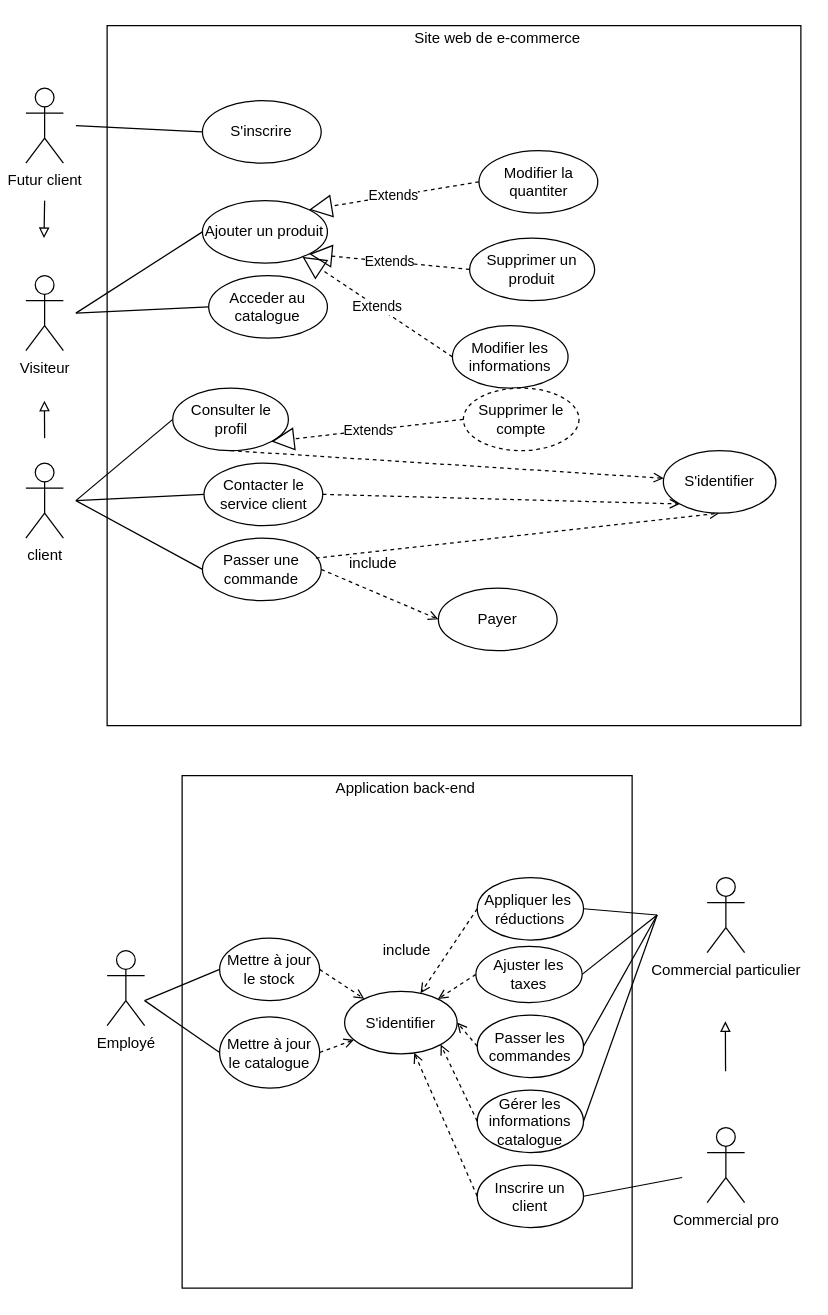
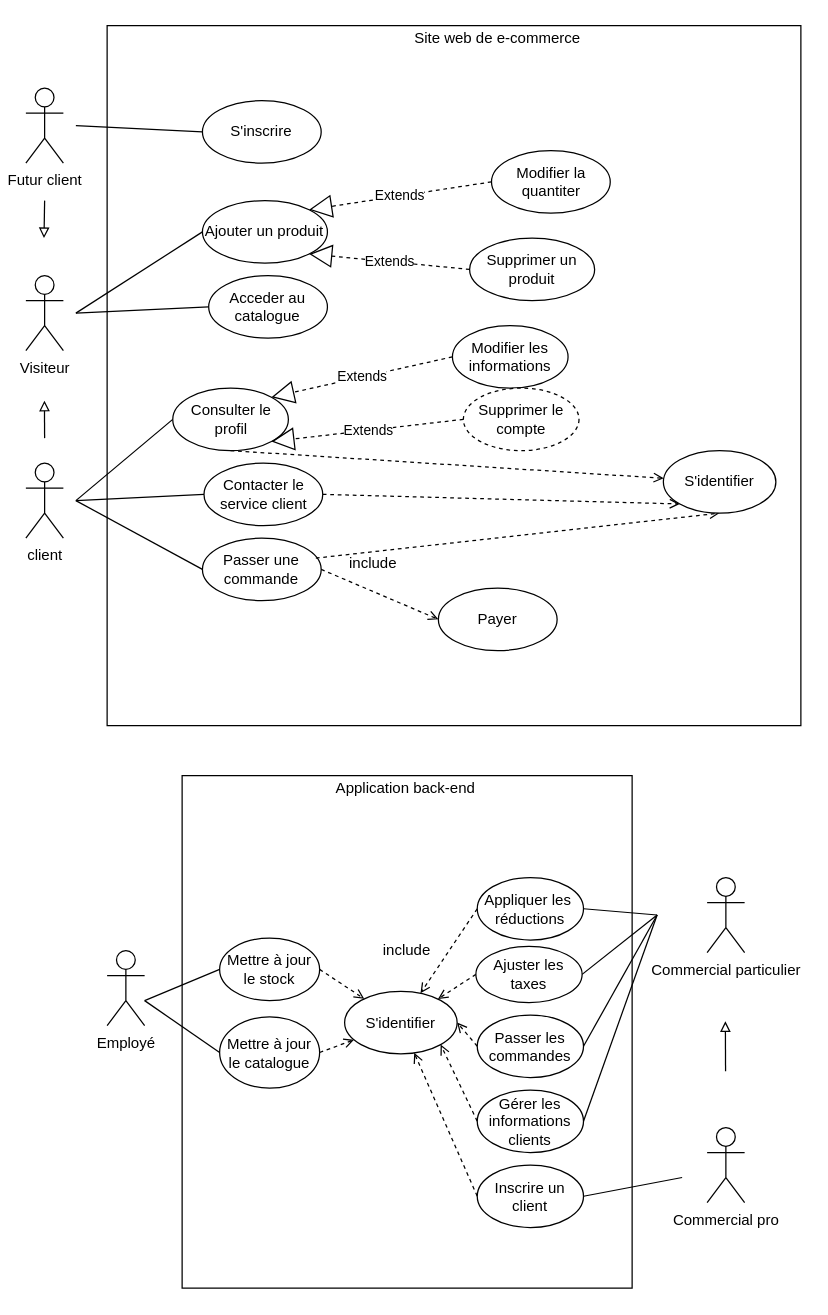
(538, 182) -> (551, 182)
(387, 313) -> (373, 375)
(530, 1122) -> (530, 1122)
